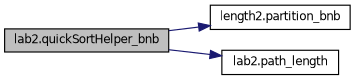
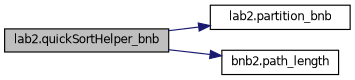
(280, 17) -> (280, 17)
(280, 62) -> (280, 62)
